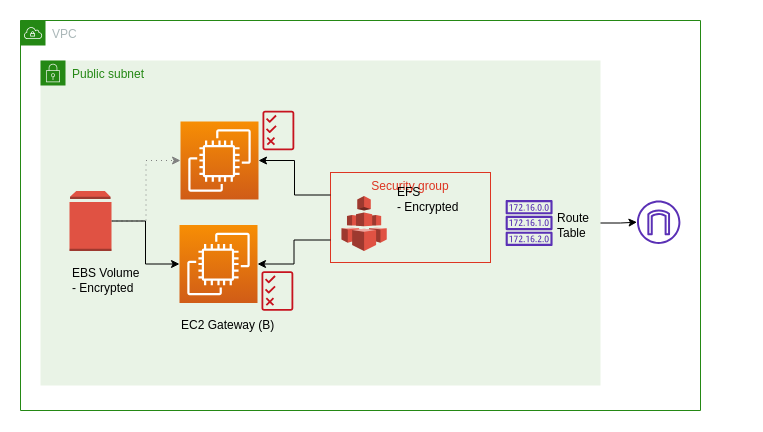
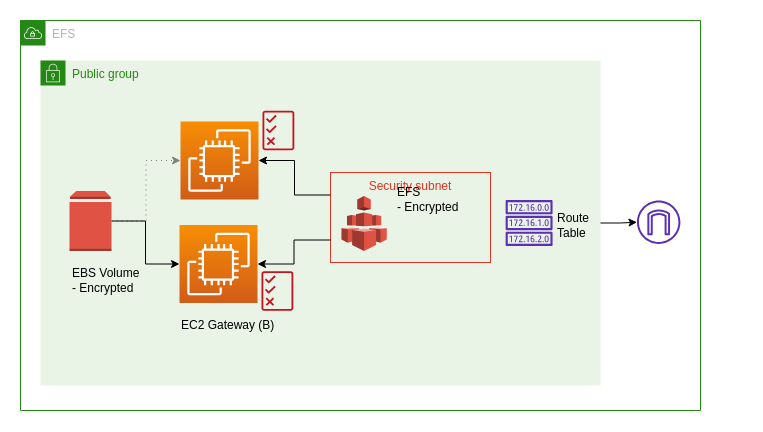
(63, 35) -> (63, 35)
(112, 75) -> (108, 75)
(410, 186) -> (410, 186)
